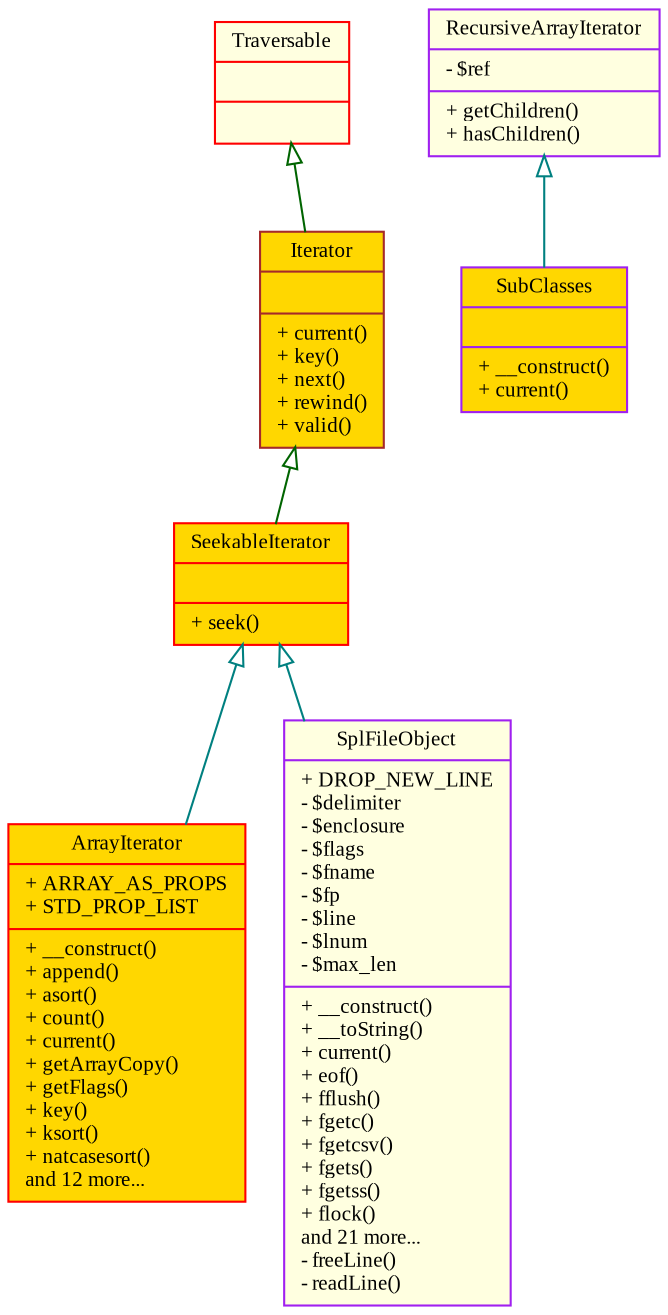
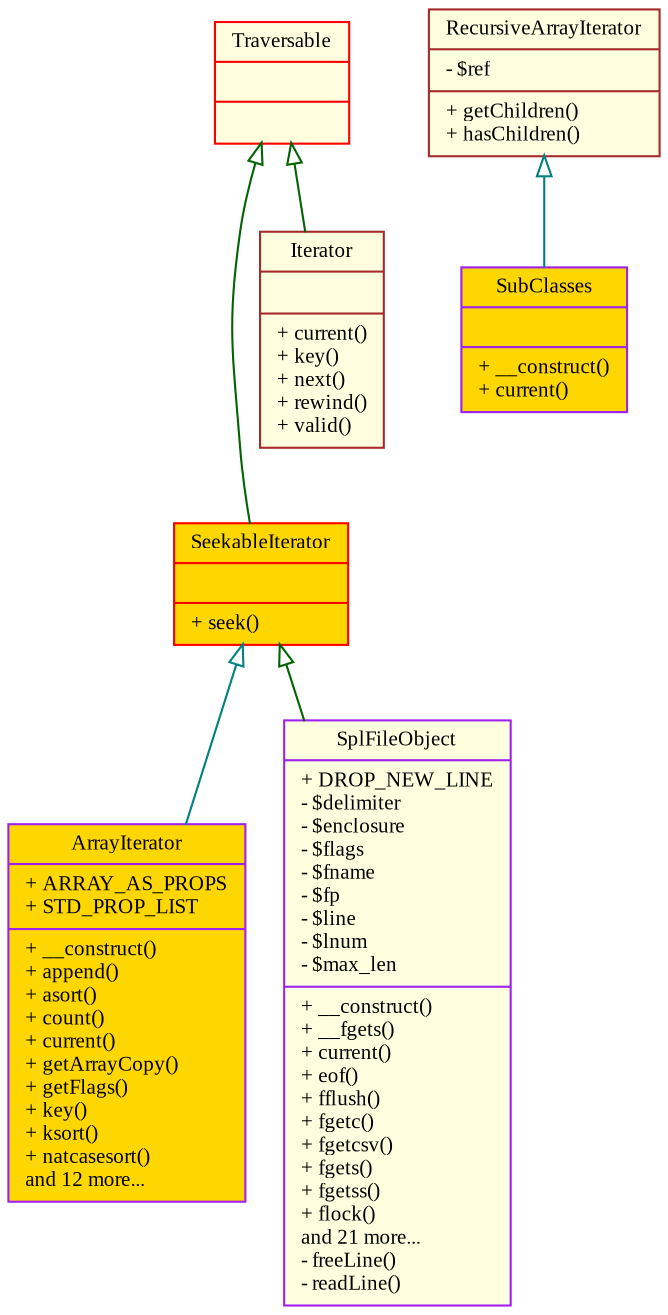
(544, 83) -> (544, 83)
(322, 340) -> (322, 340)
(283, 496) -> (233, 343)
(295, 693) -> (295, 693)
(127, 1013) -> (127, 1013)
(362, 1030) -> (348, 1030)
